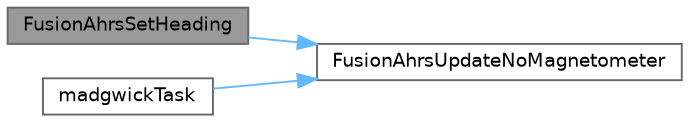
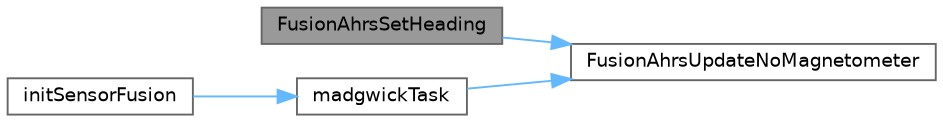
none -> (100, 96)
